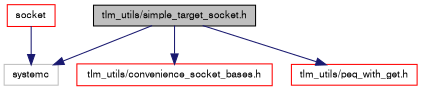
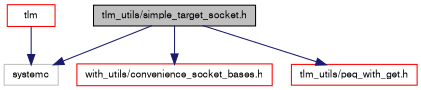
(31, 16) -> (31, 16)
(175, 75) -> (175, 75)
